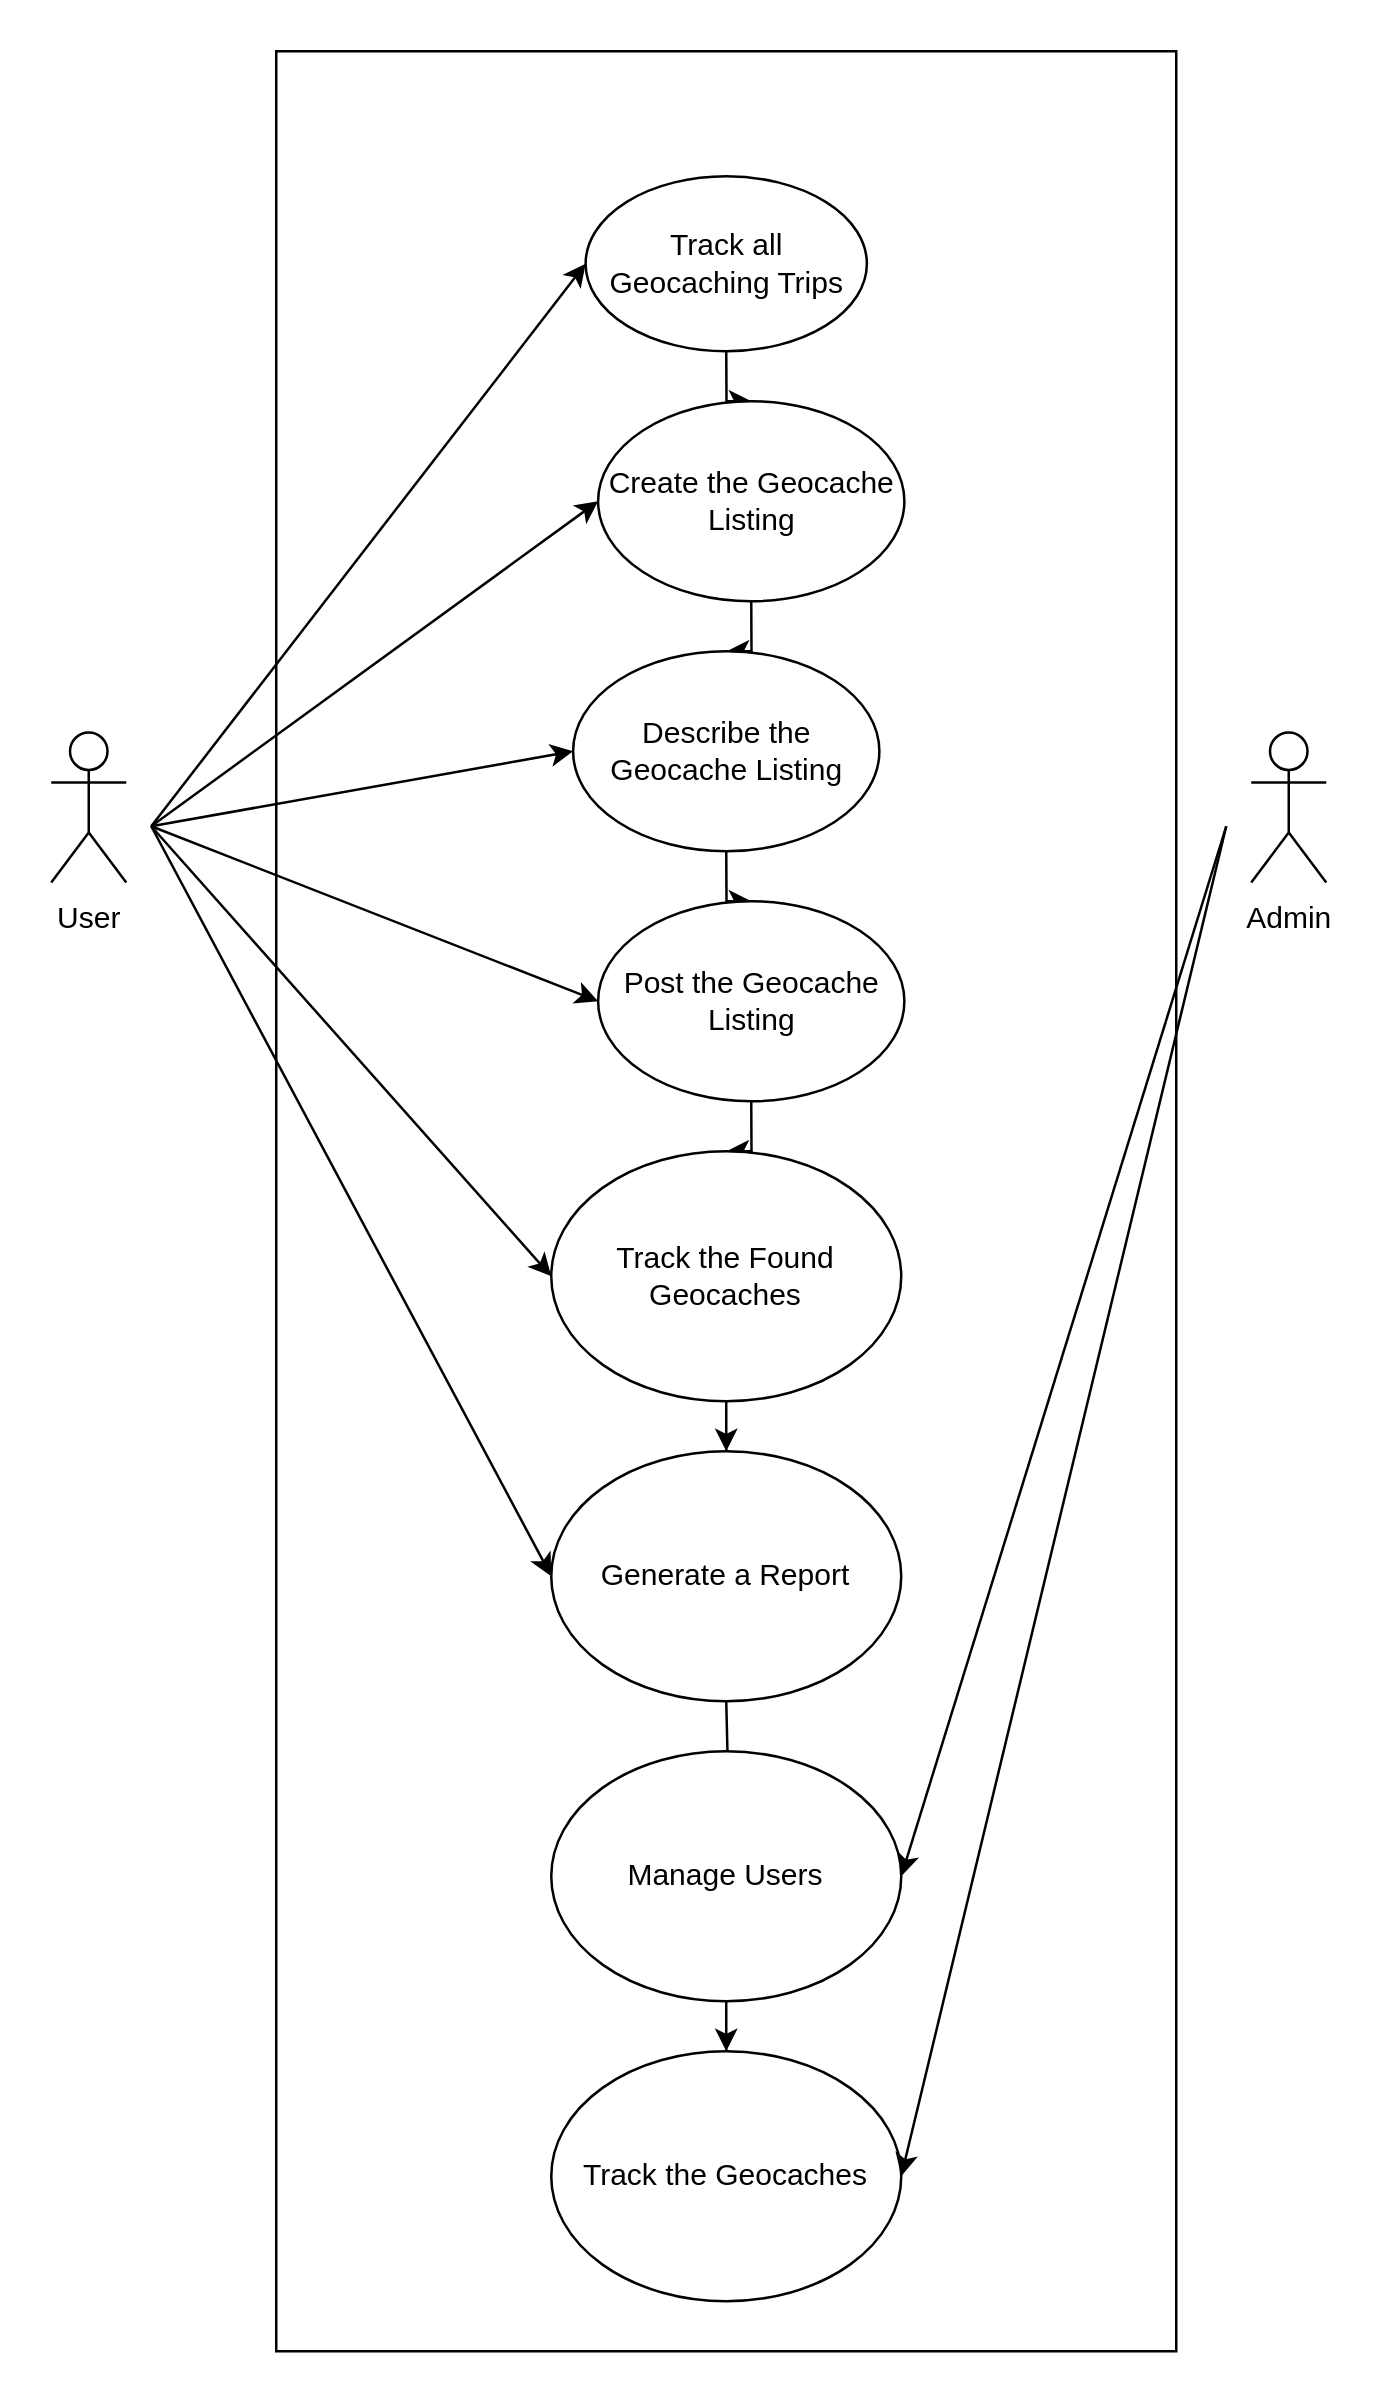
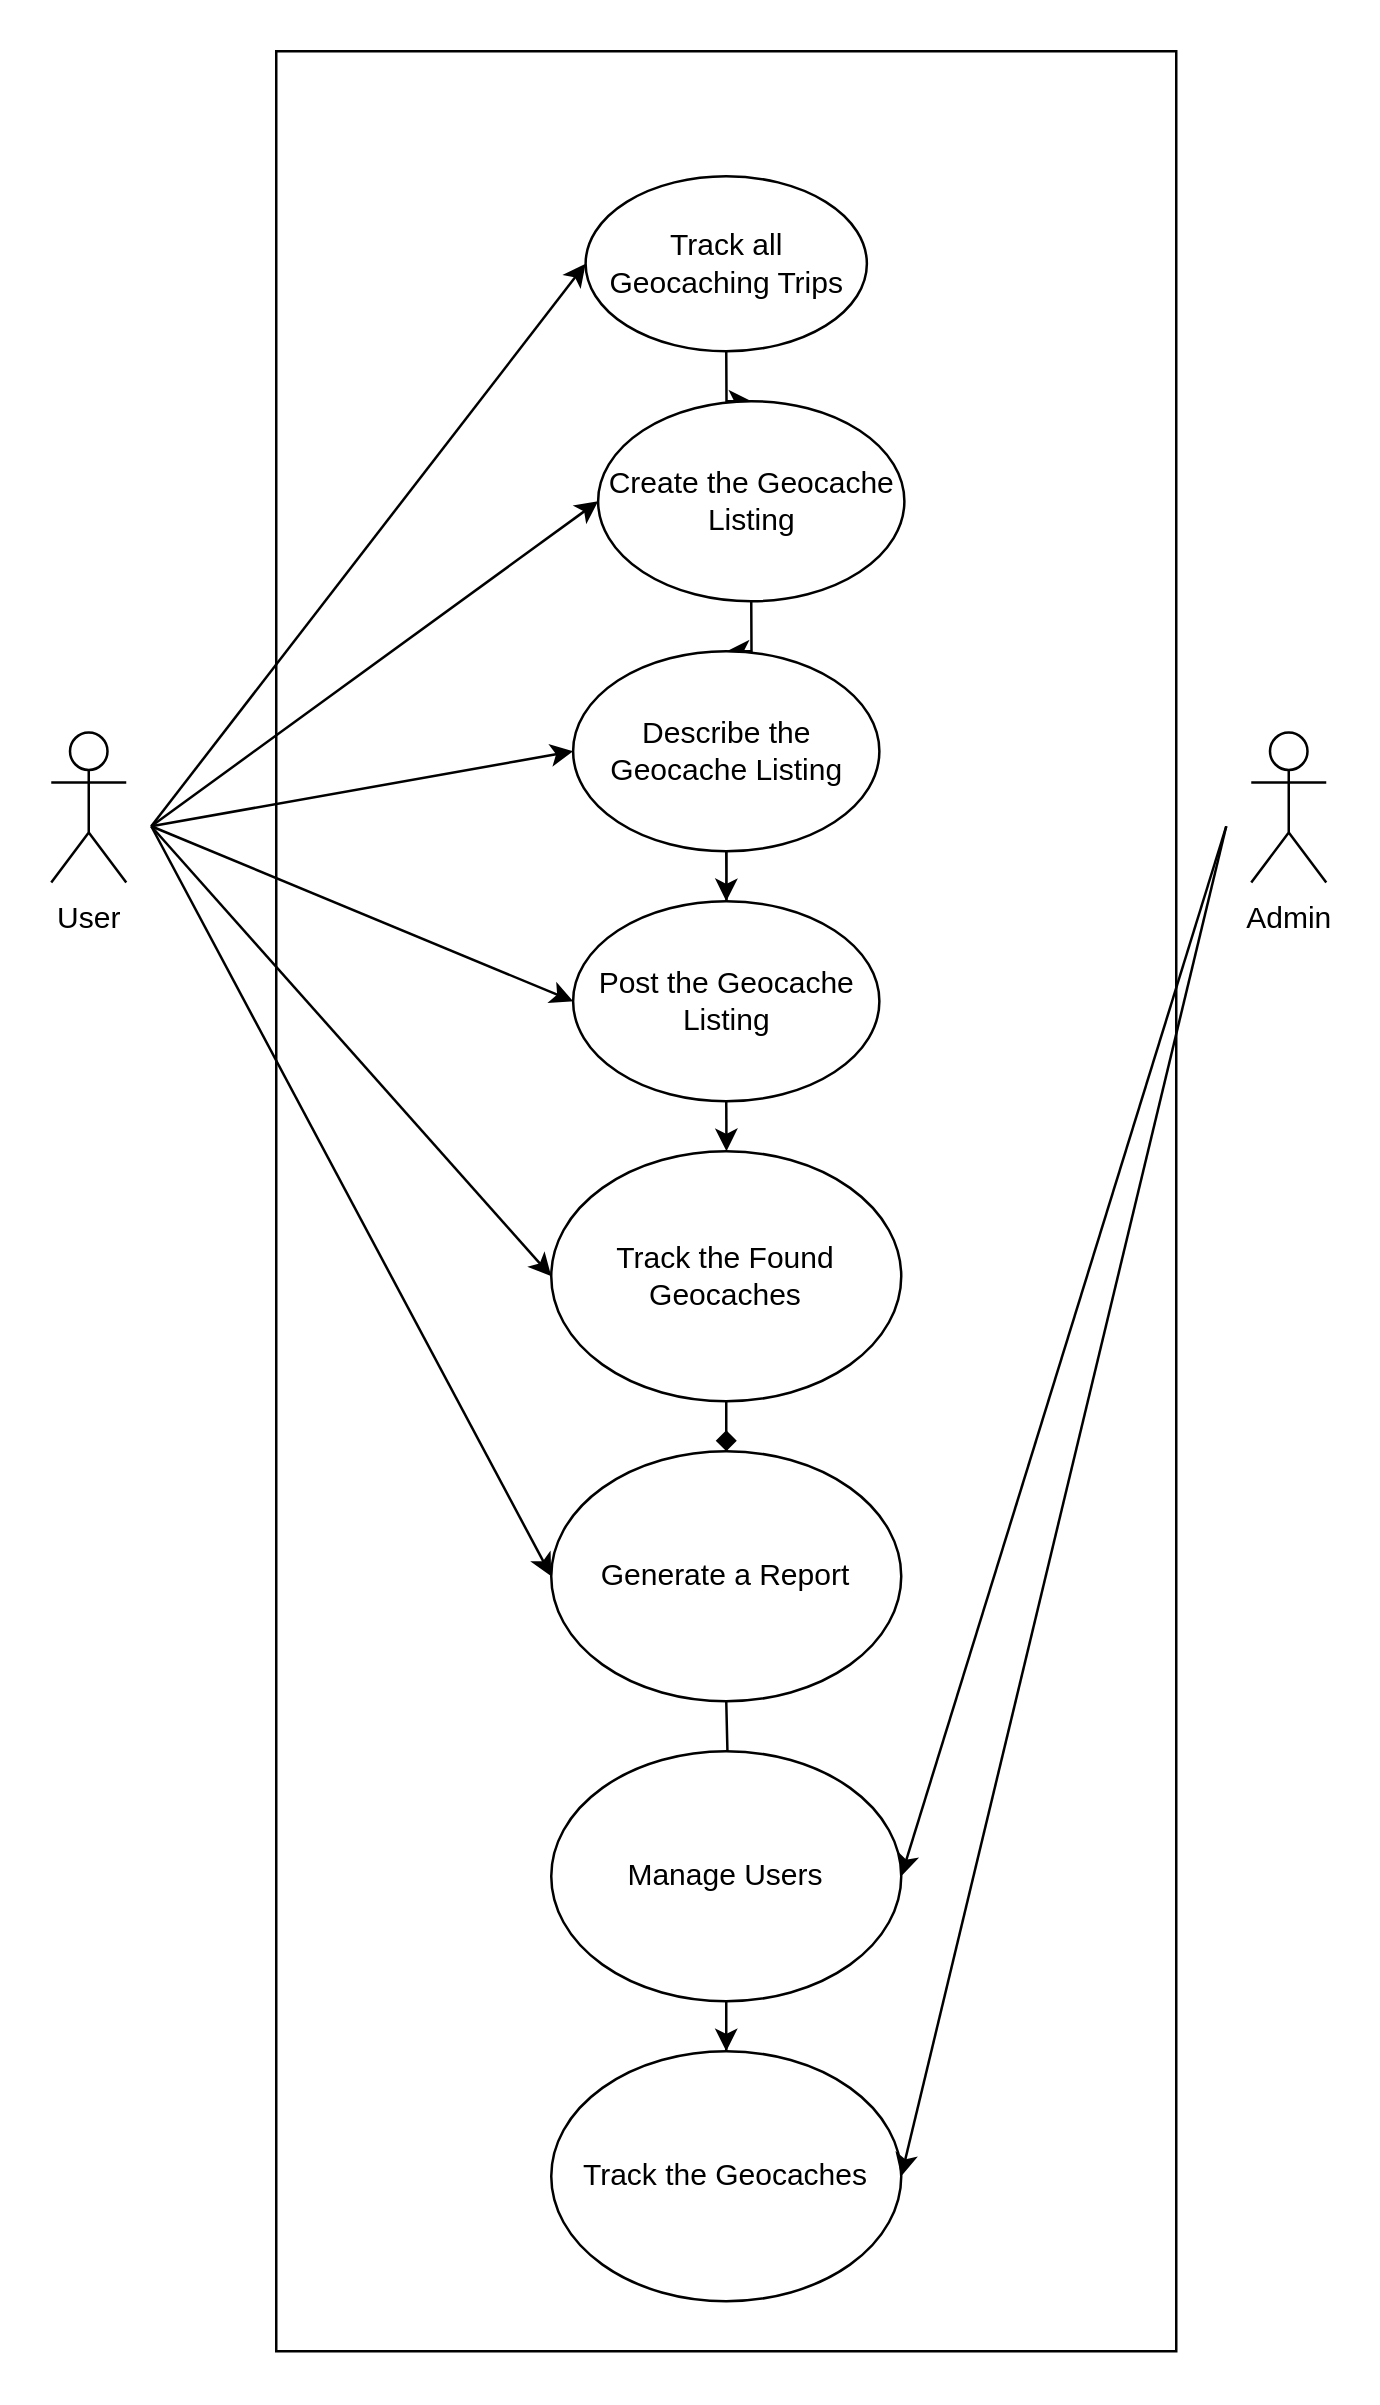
(751, 1001) -> (726, 1001)
(726, 1432) -> (726, 1431)
